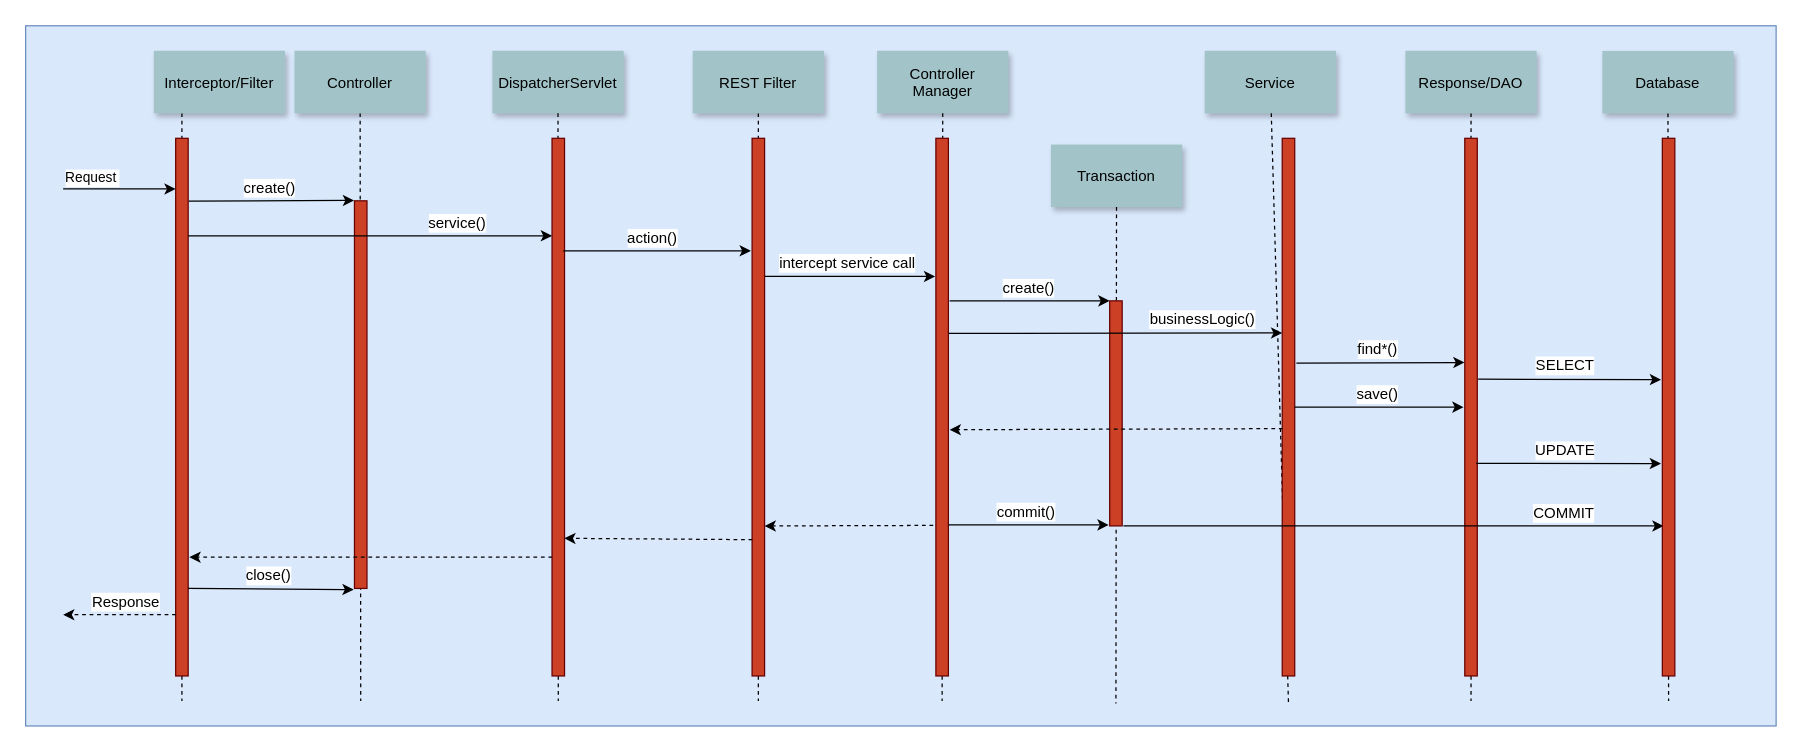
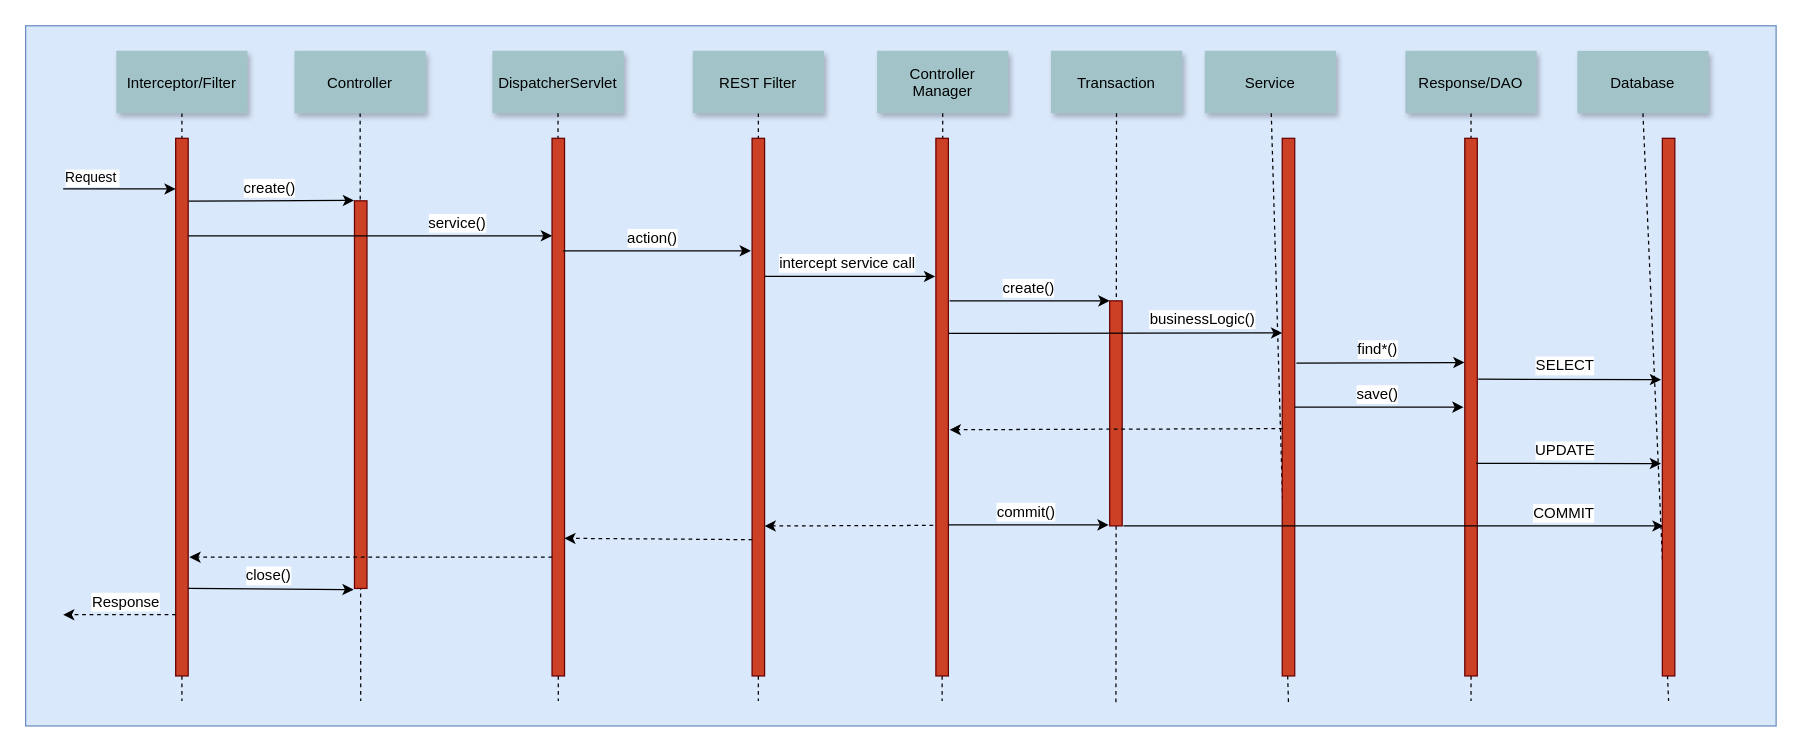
(219, 82) -> (182, 82)
(1668, 82) -> (1643, 82)
(1116, 176) -> (1116, 82)
